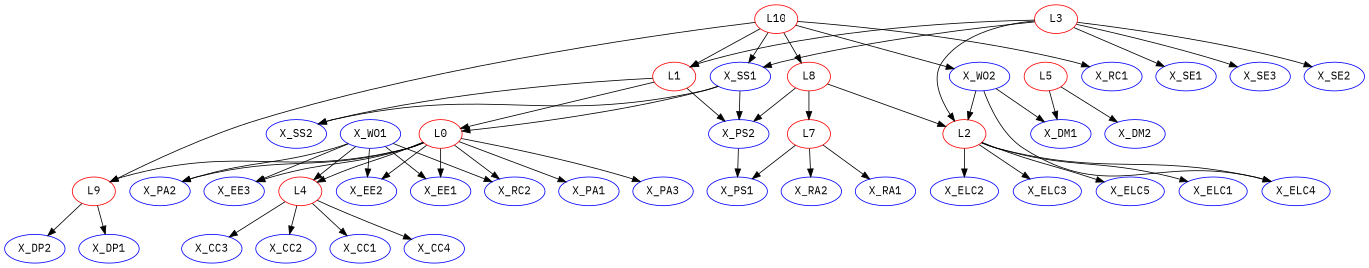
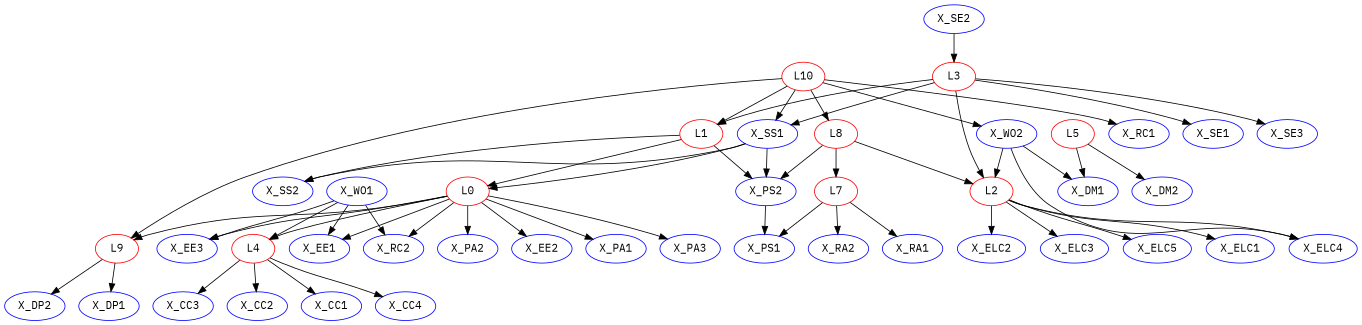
(1192, 39) -> (954, 44)
(301, 156) -> none
(369, 159) -> none
